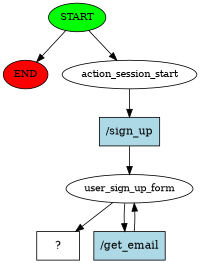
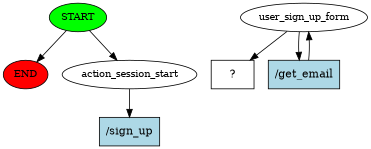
(130, 156) -> none
